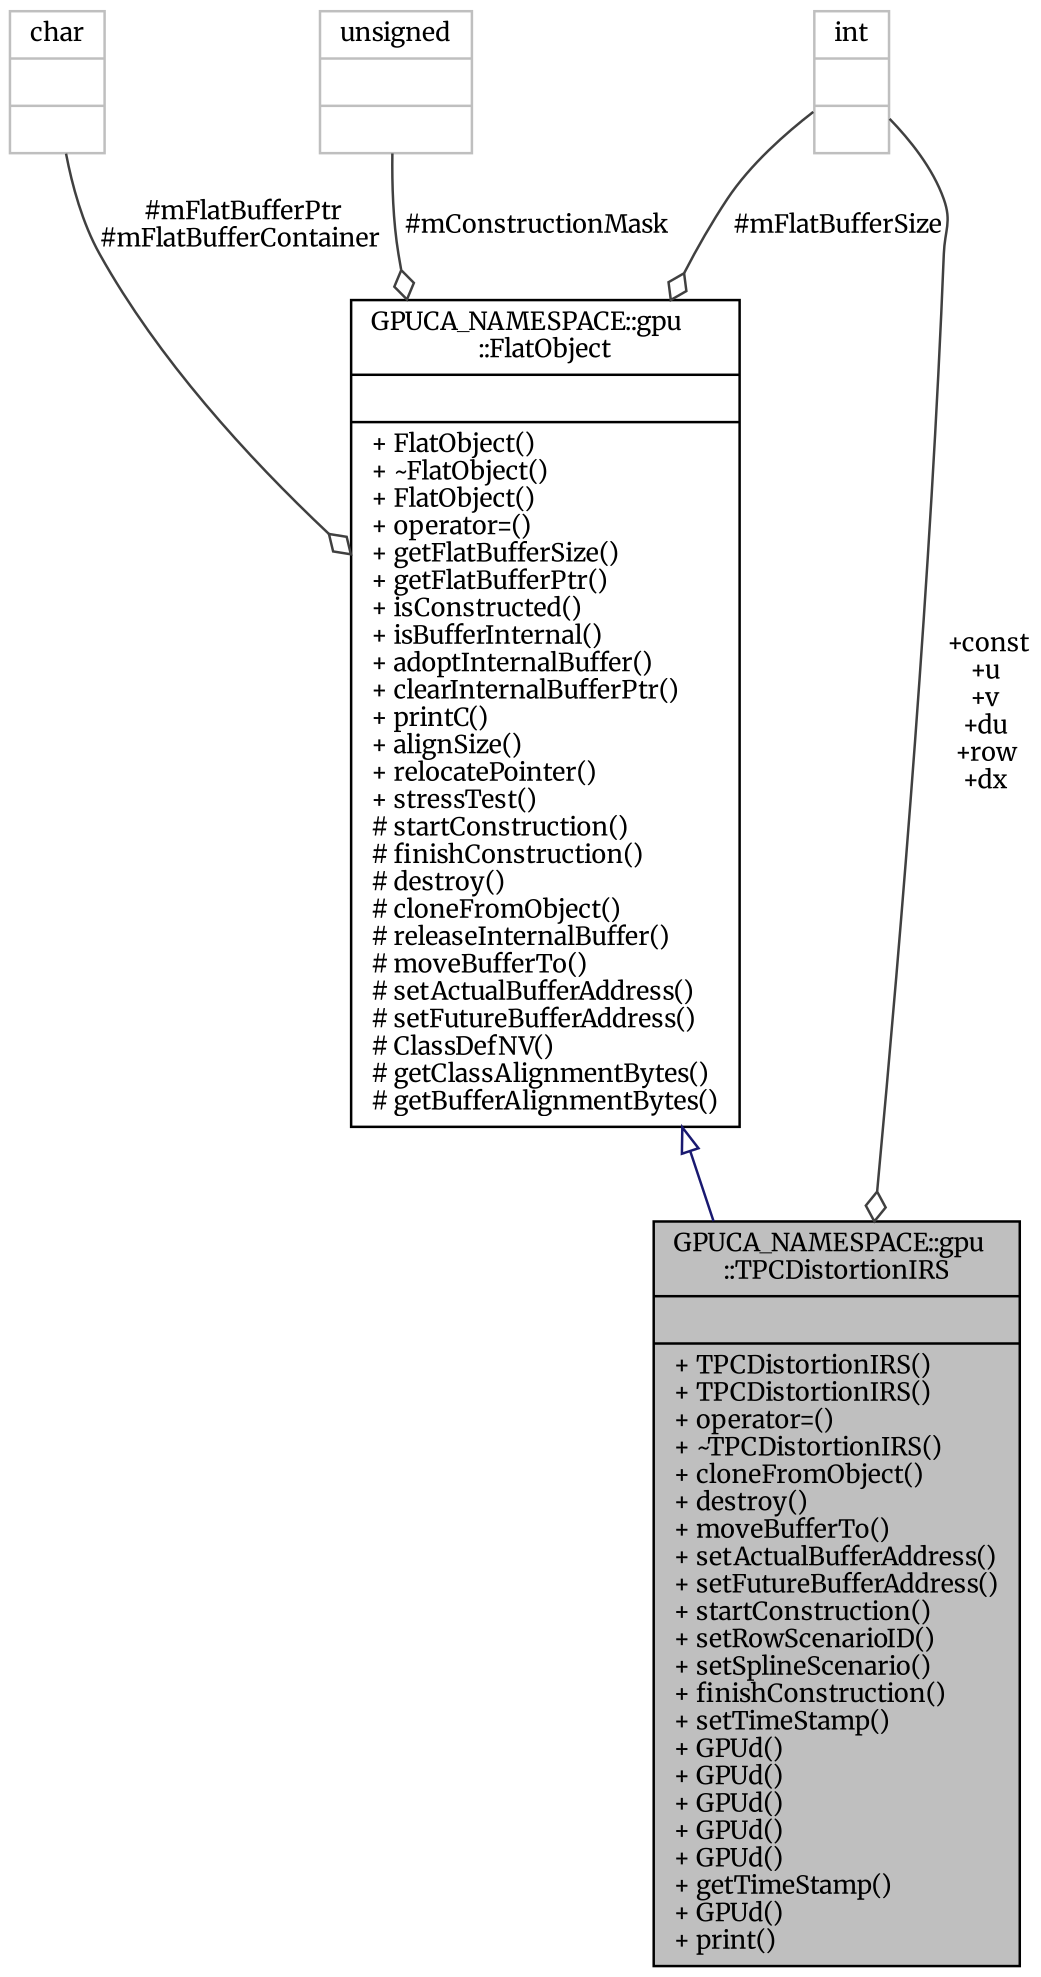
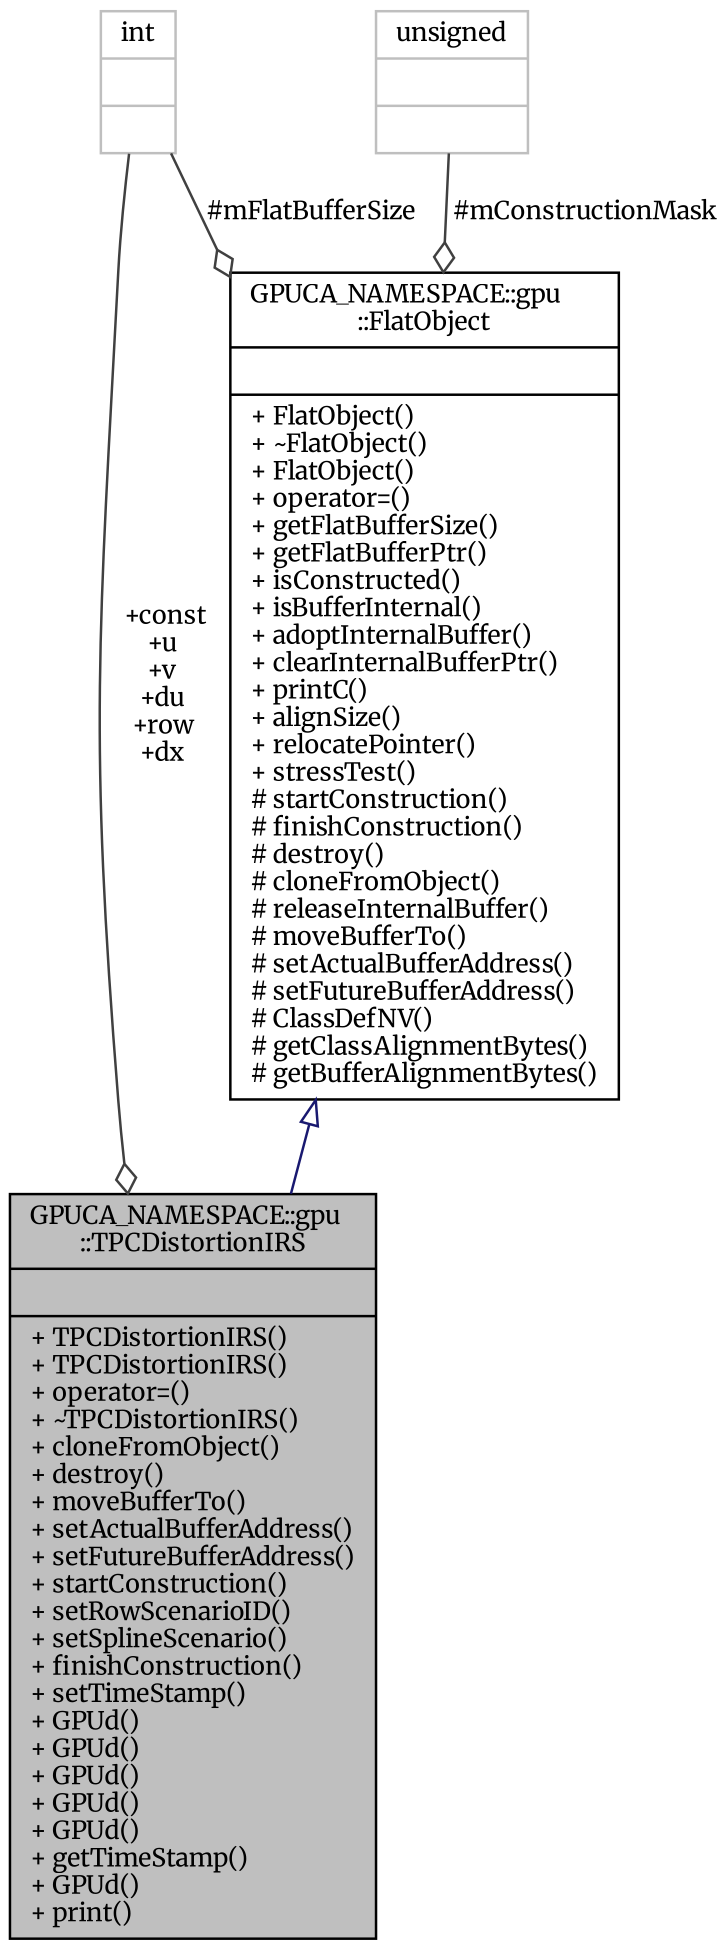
(57, 82) -> none
